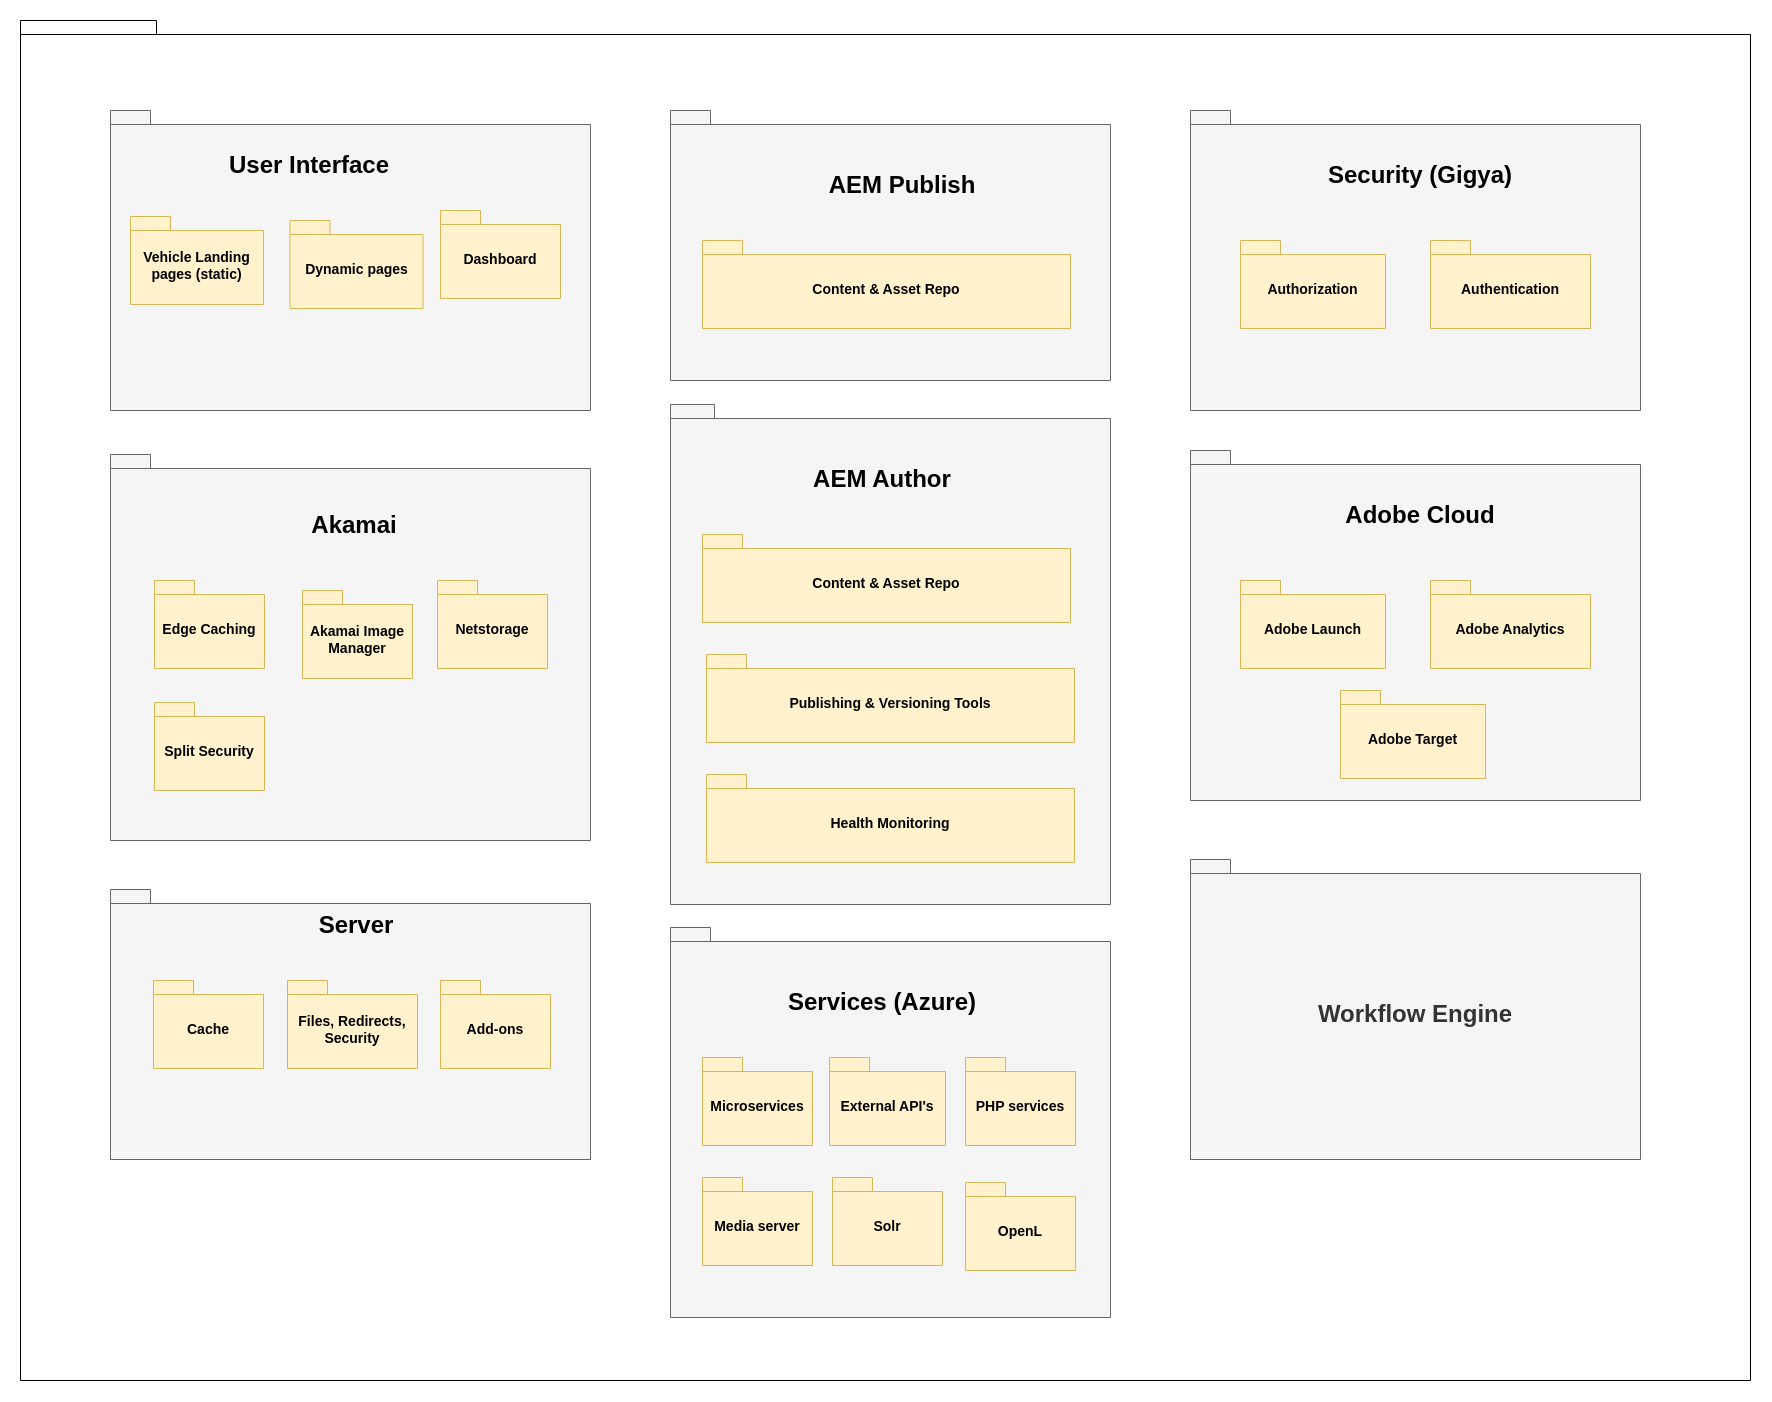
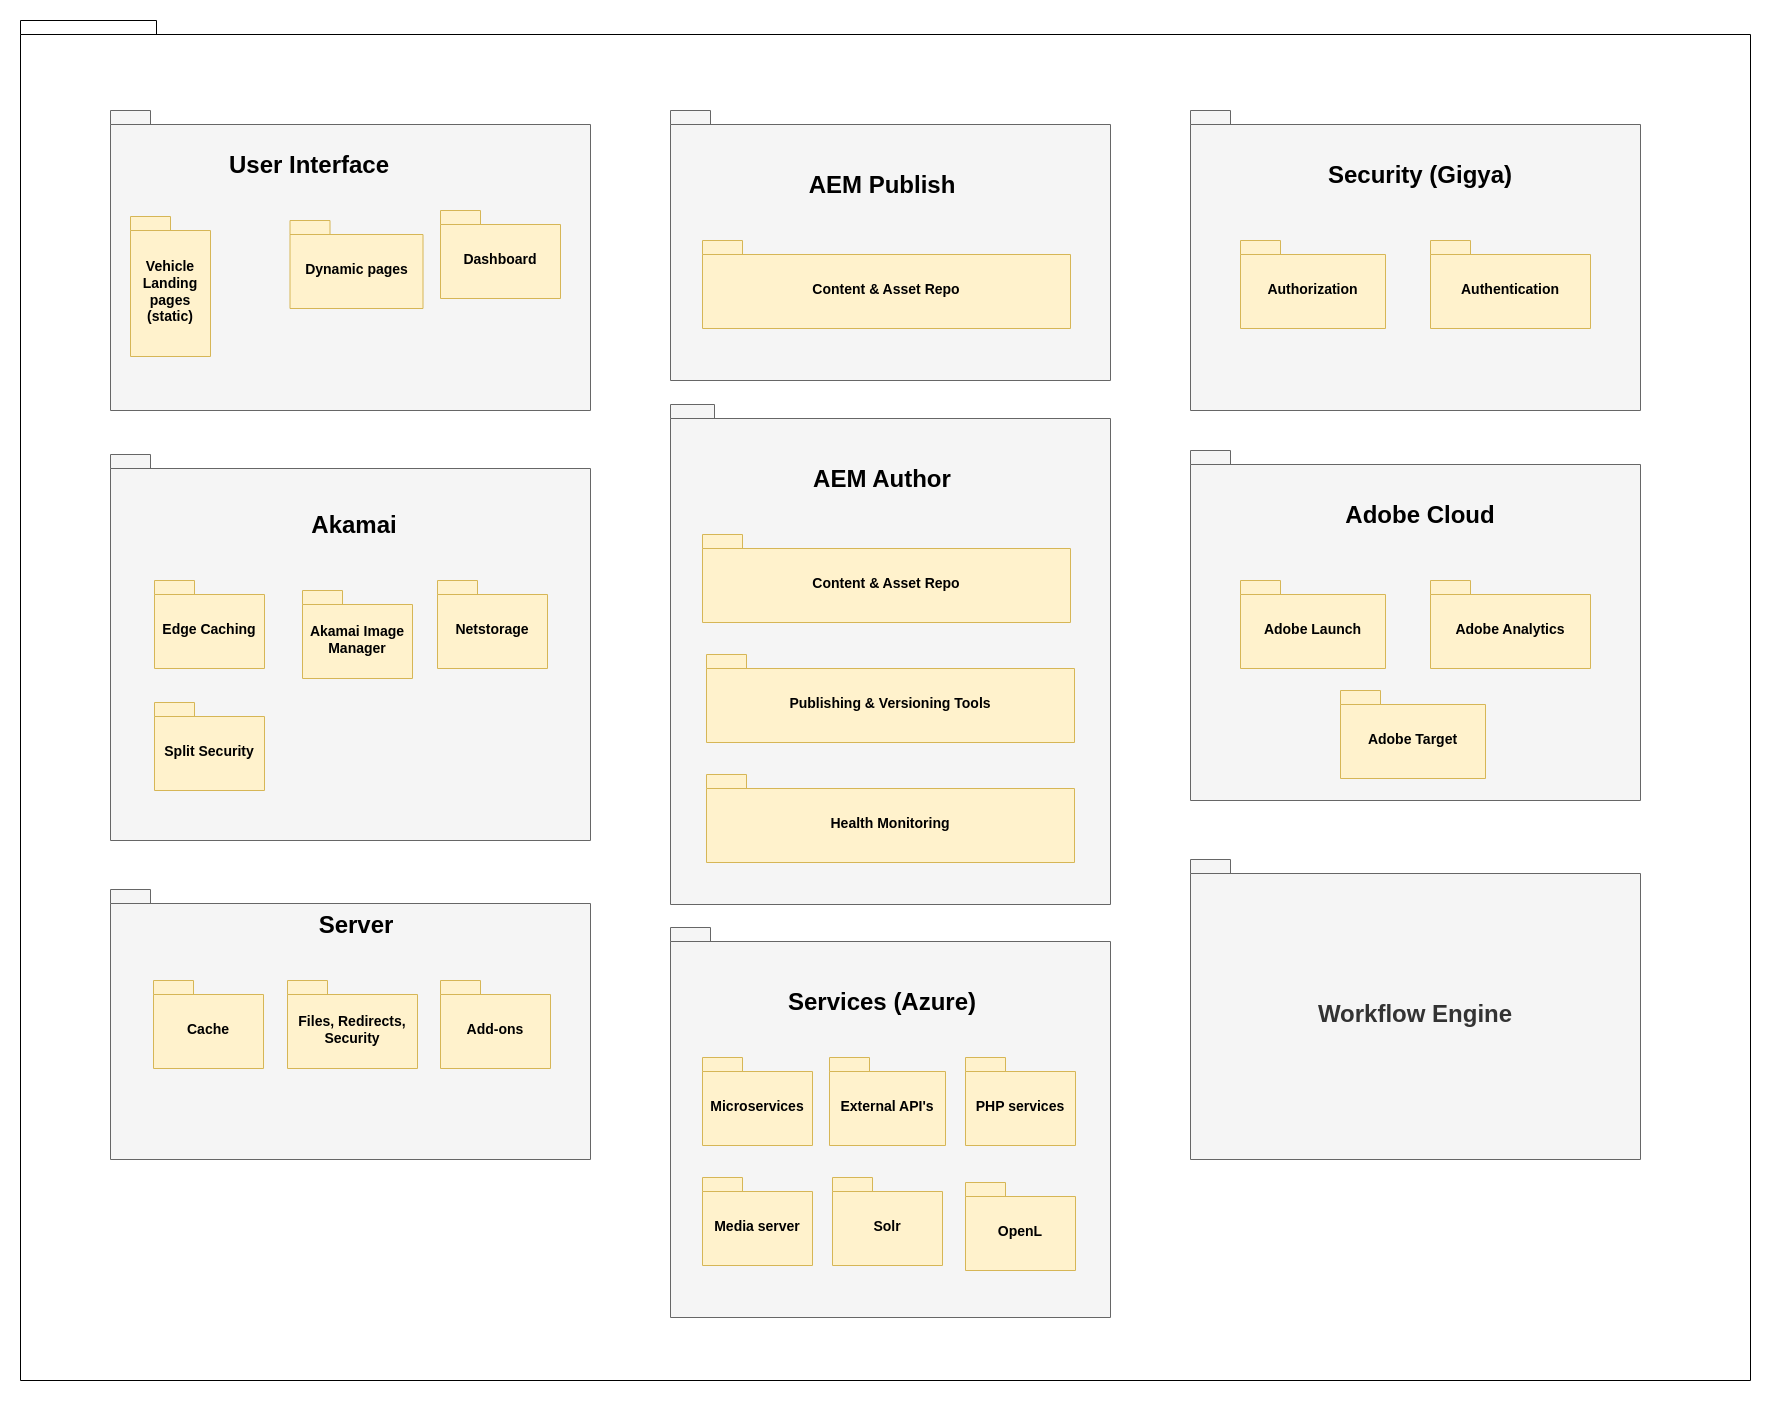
(903, 186) -> (883, 186)
(197, 261) -> (171, 287)
